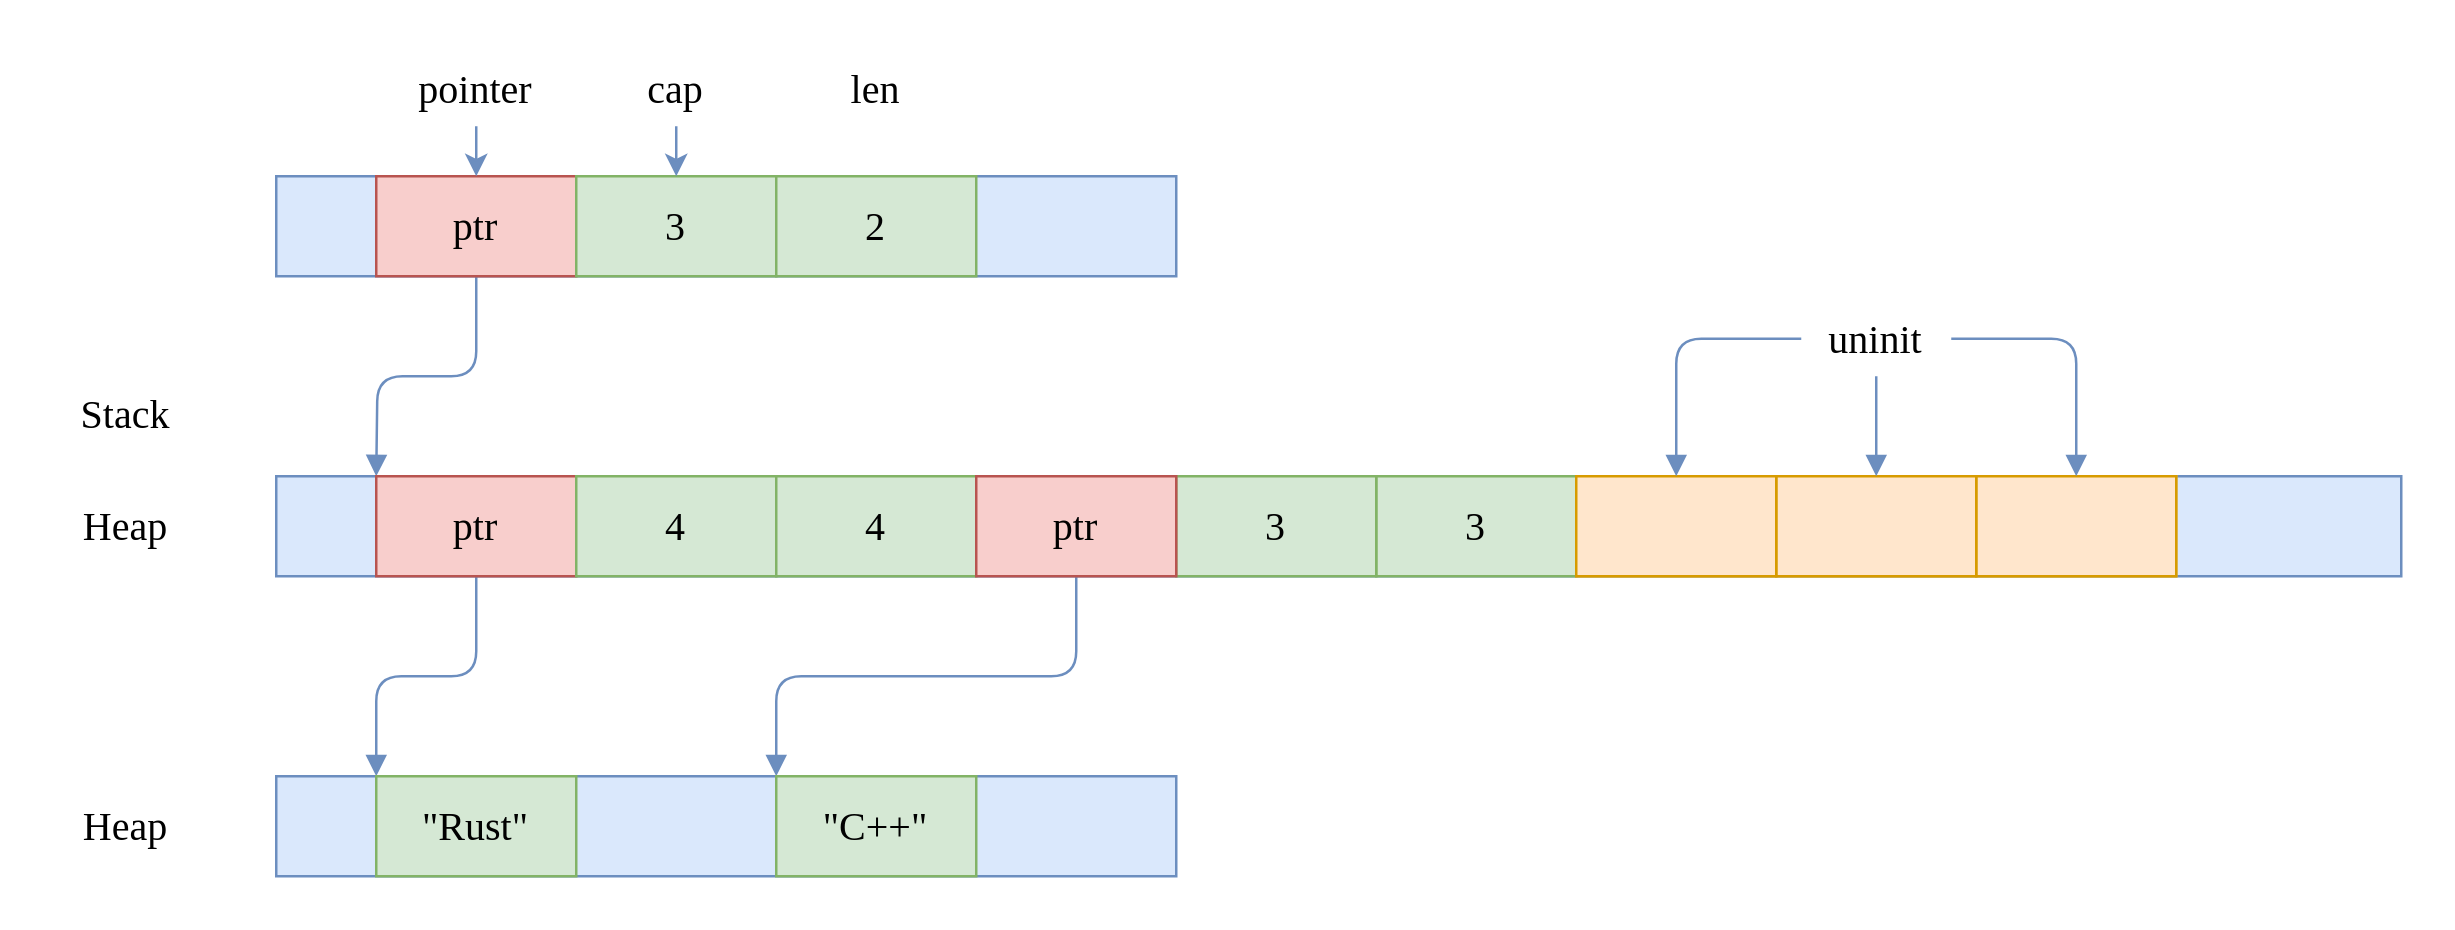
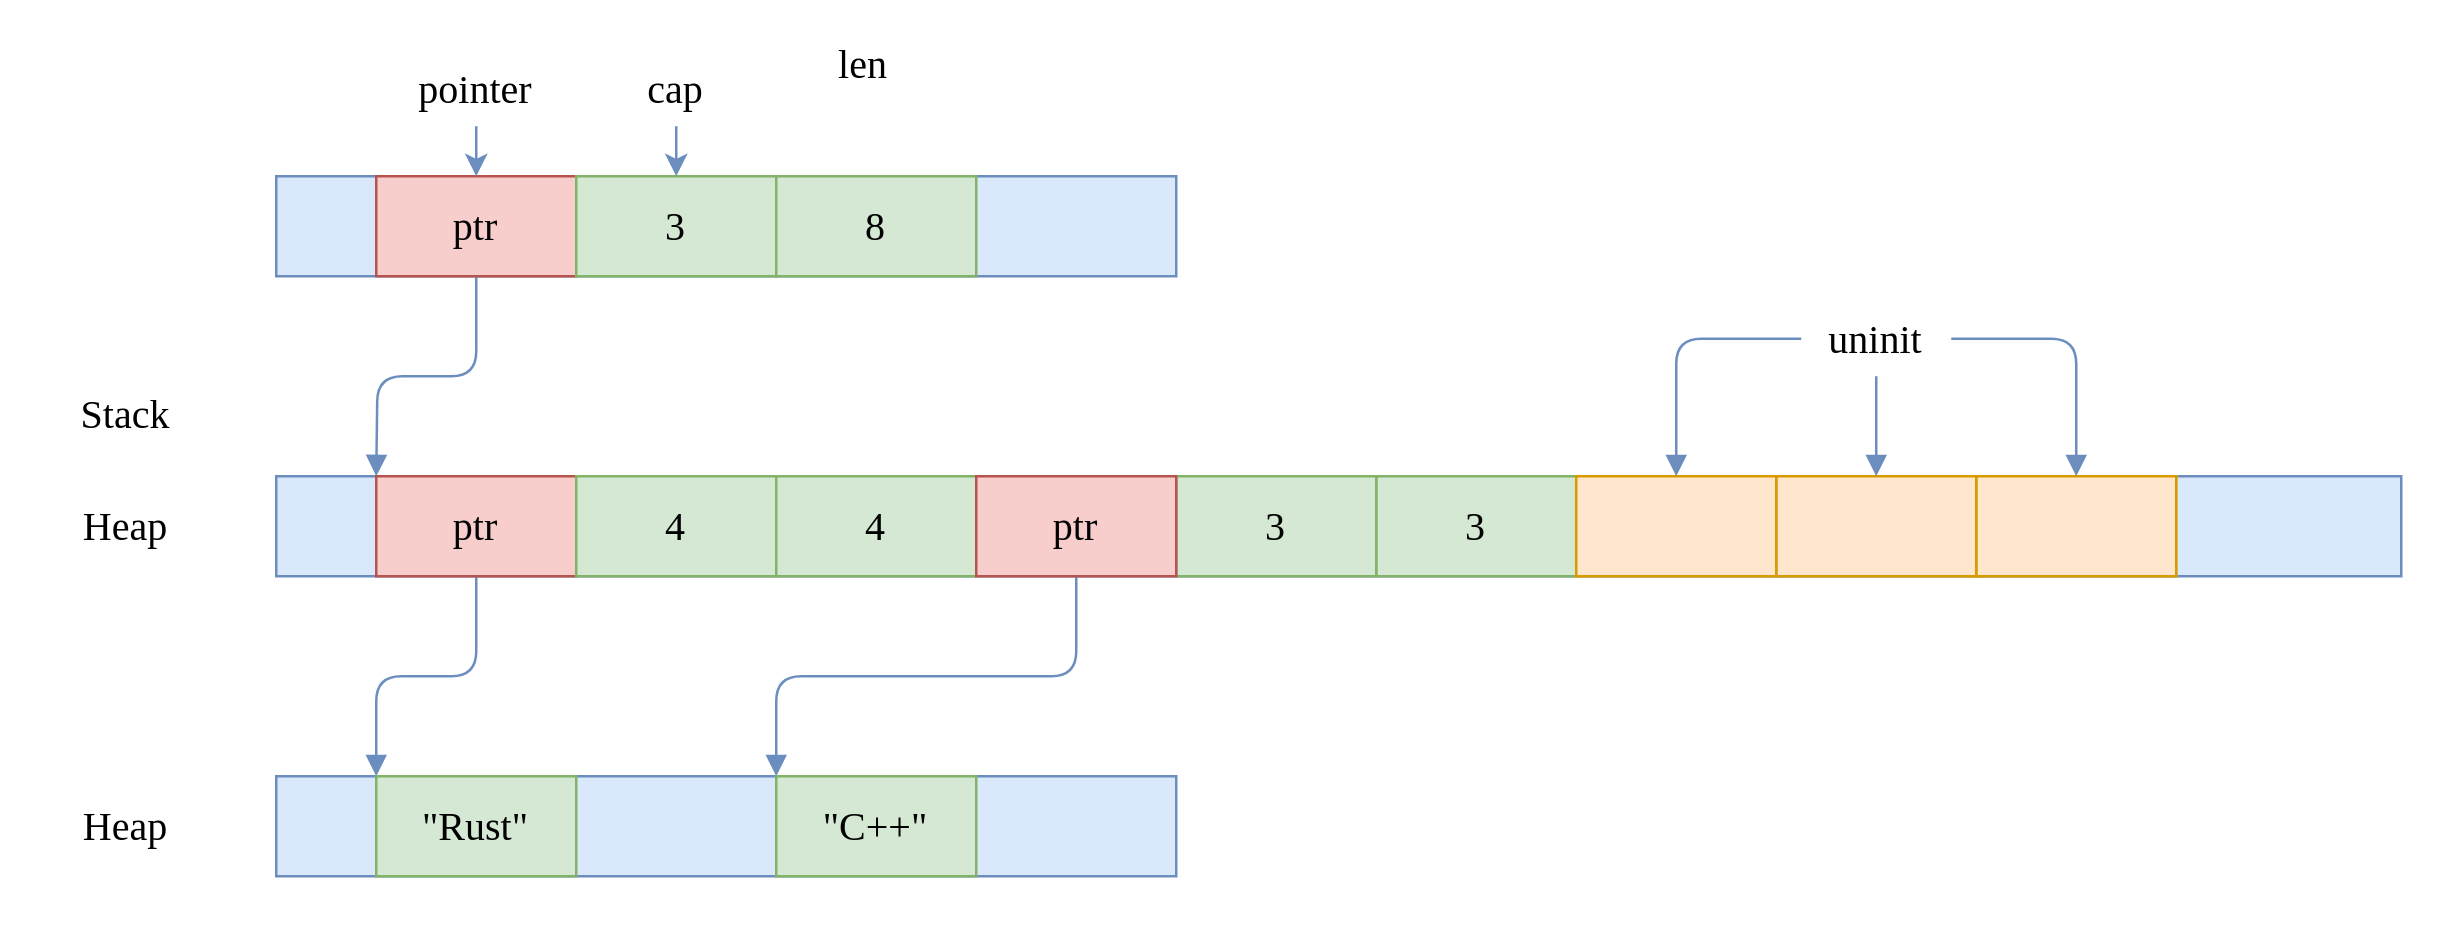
(876, 89) -> (864, 64)
(876, 226) -> (876, 226)
